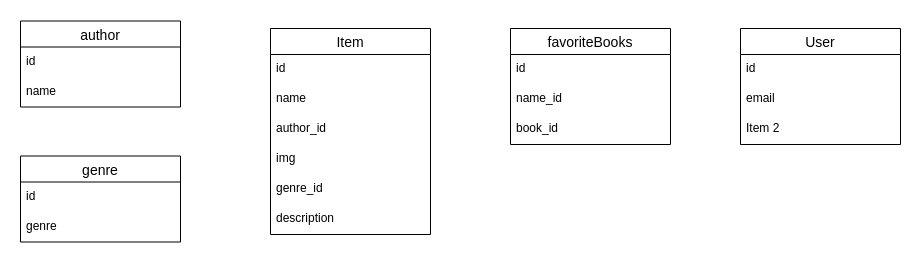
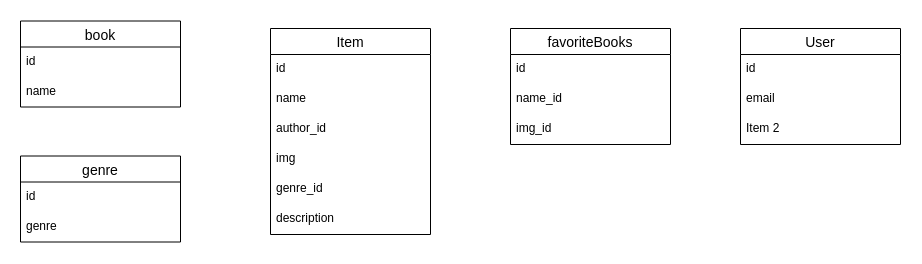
(100, 35) -> (100, 35)
(538, 129) -> (534, 129)
